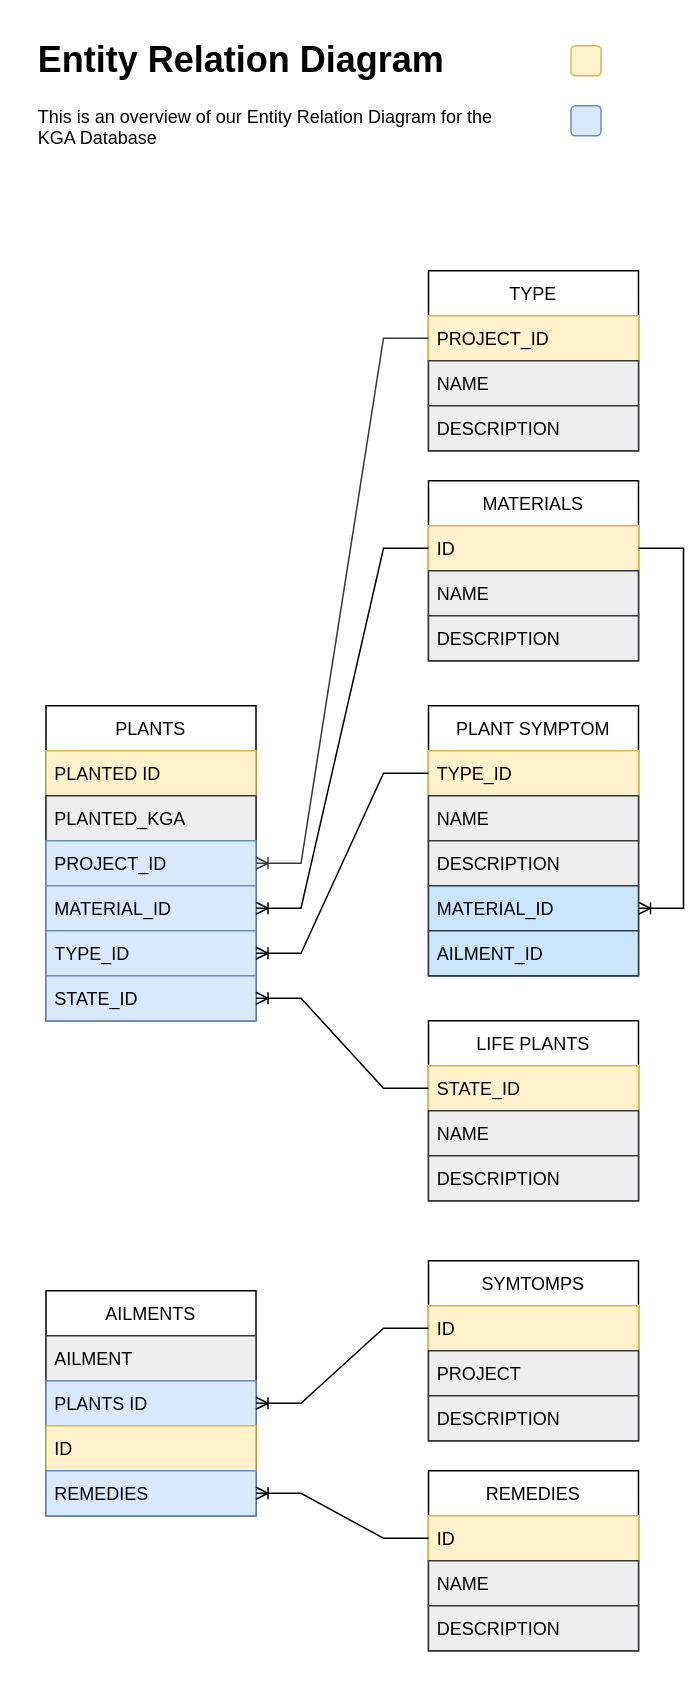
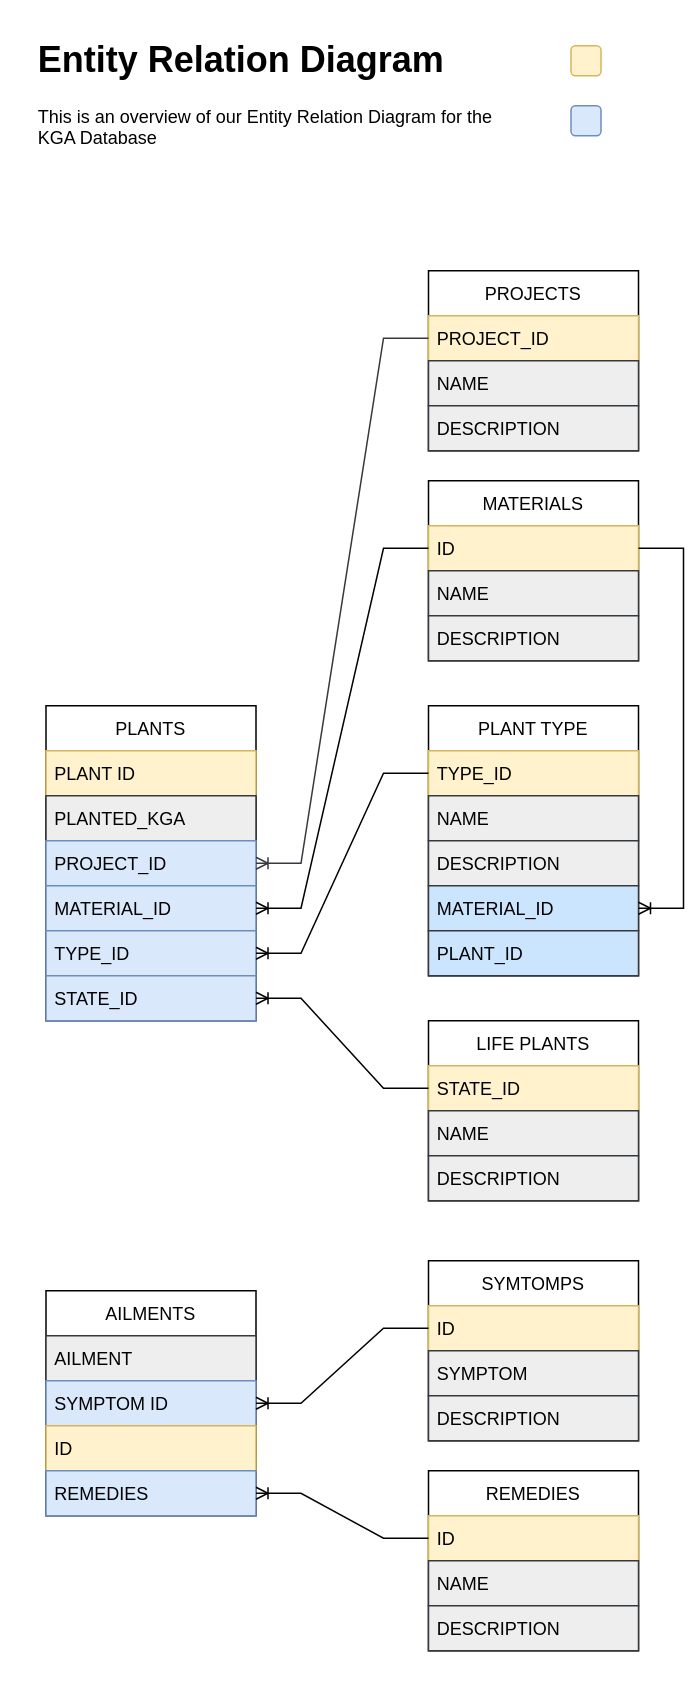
(533, 294) -> (533, 294)
(533, 729) -> (533, 729)
(102, 774) -> (92, 774)
(487, 954) -> (477, 954)
(472, 1374) -> (472, 1374)
(97, 1404) -> (102, 1404)
